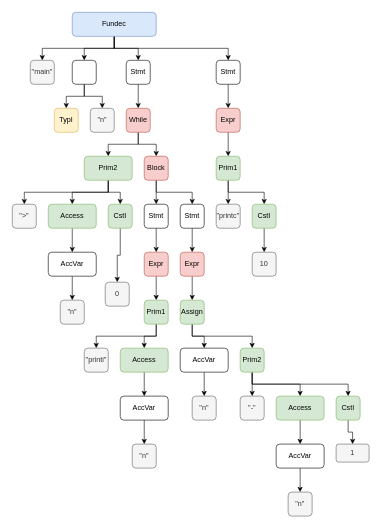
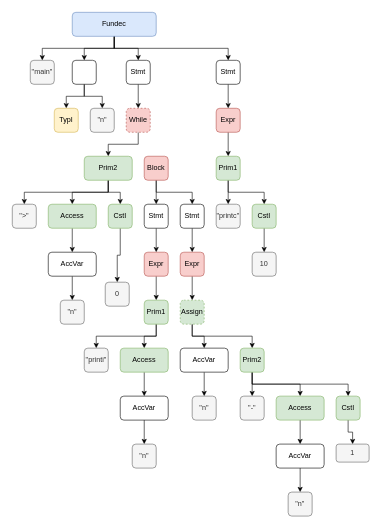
(138, 120) -> (138, 120)
(156, 146) -> none
(192, 312) -> (192, 312)
